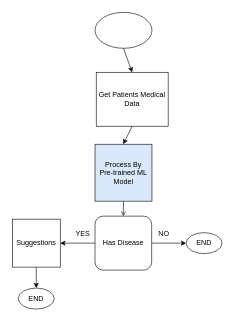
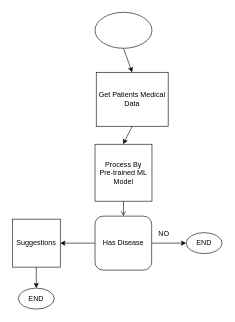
(124, 173) -> (124, 173)
(83, 234) -> none
